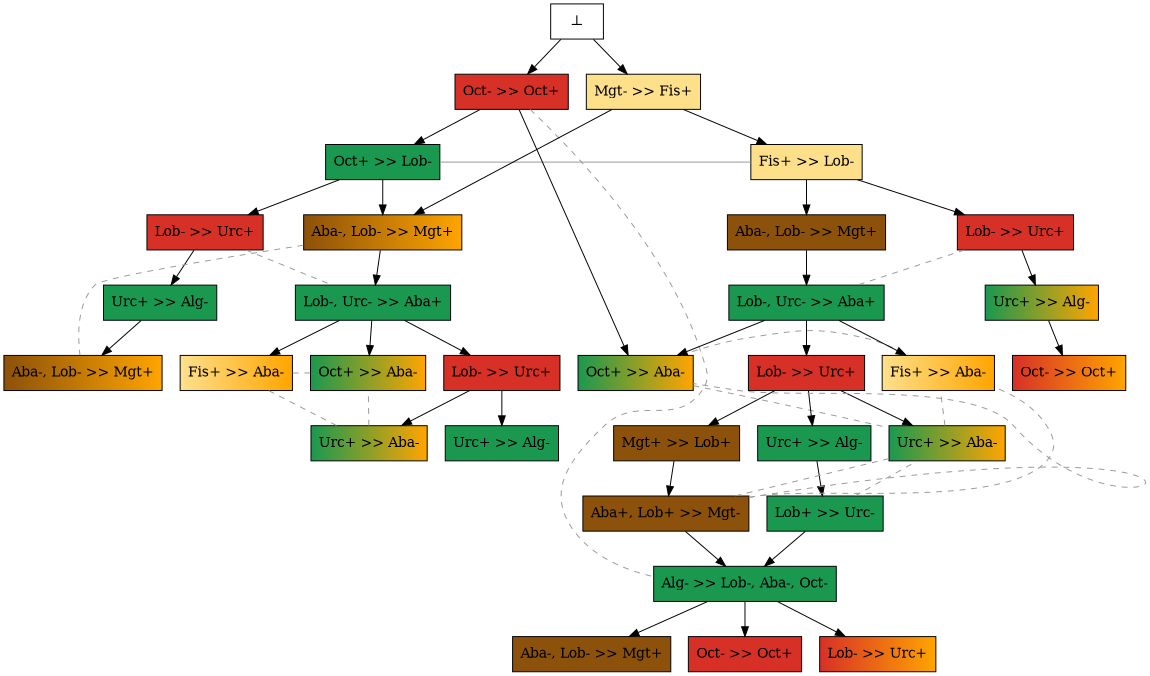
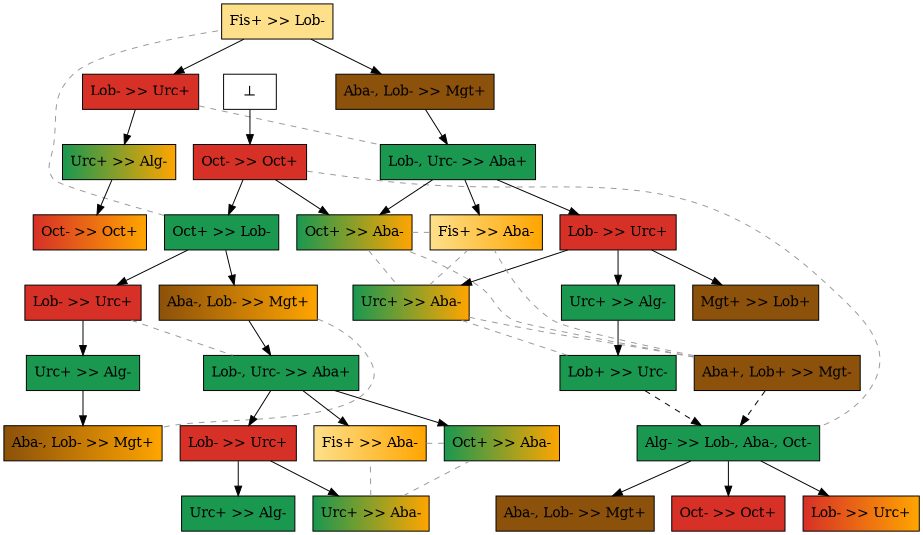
(643, 92) -> none
(595, 162) -> (56, 105)
(672, 474) -> none
(702, 546) -> (756, 404)
(789, 546) -> (669, 406)
